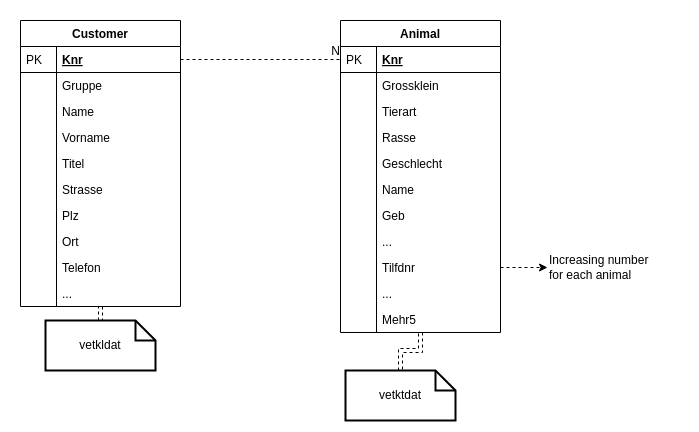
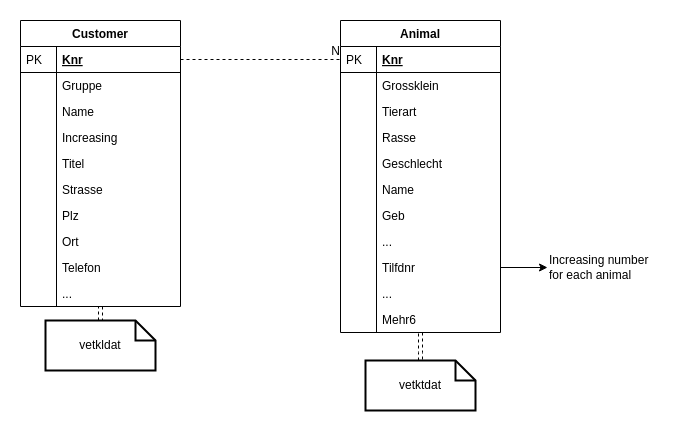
(86, 138) -> (94, 138)
(521, 268) -> (521, 268)
(399, 320) -> (399, 320)
(401, 396) -> (421, 386)
